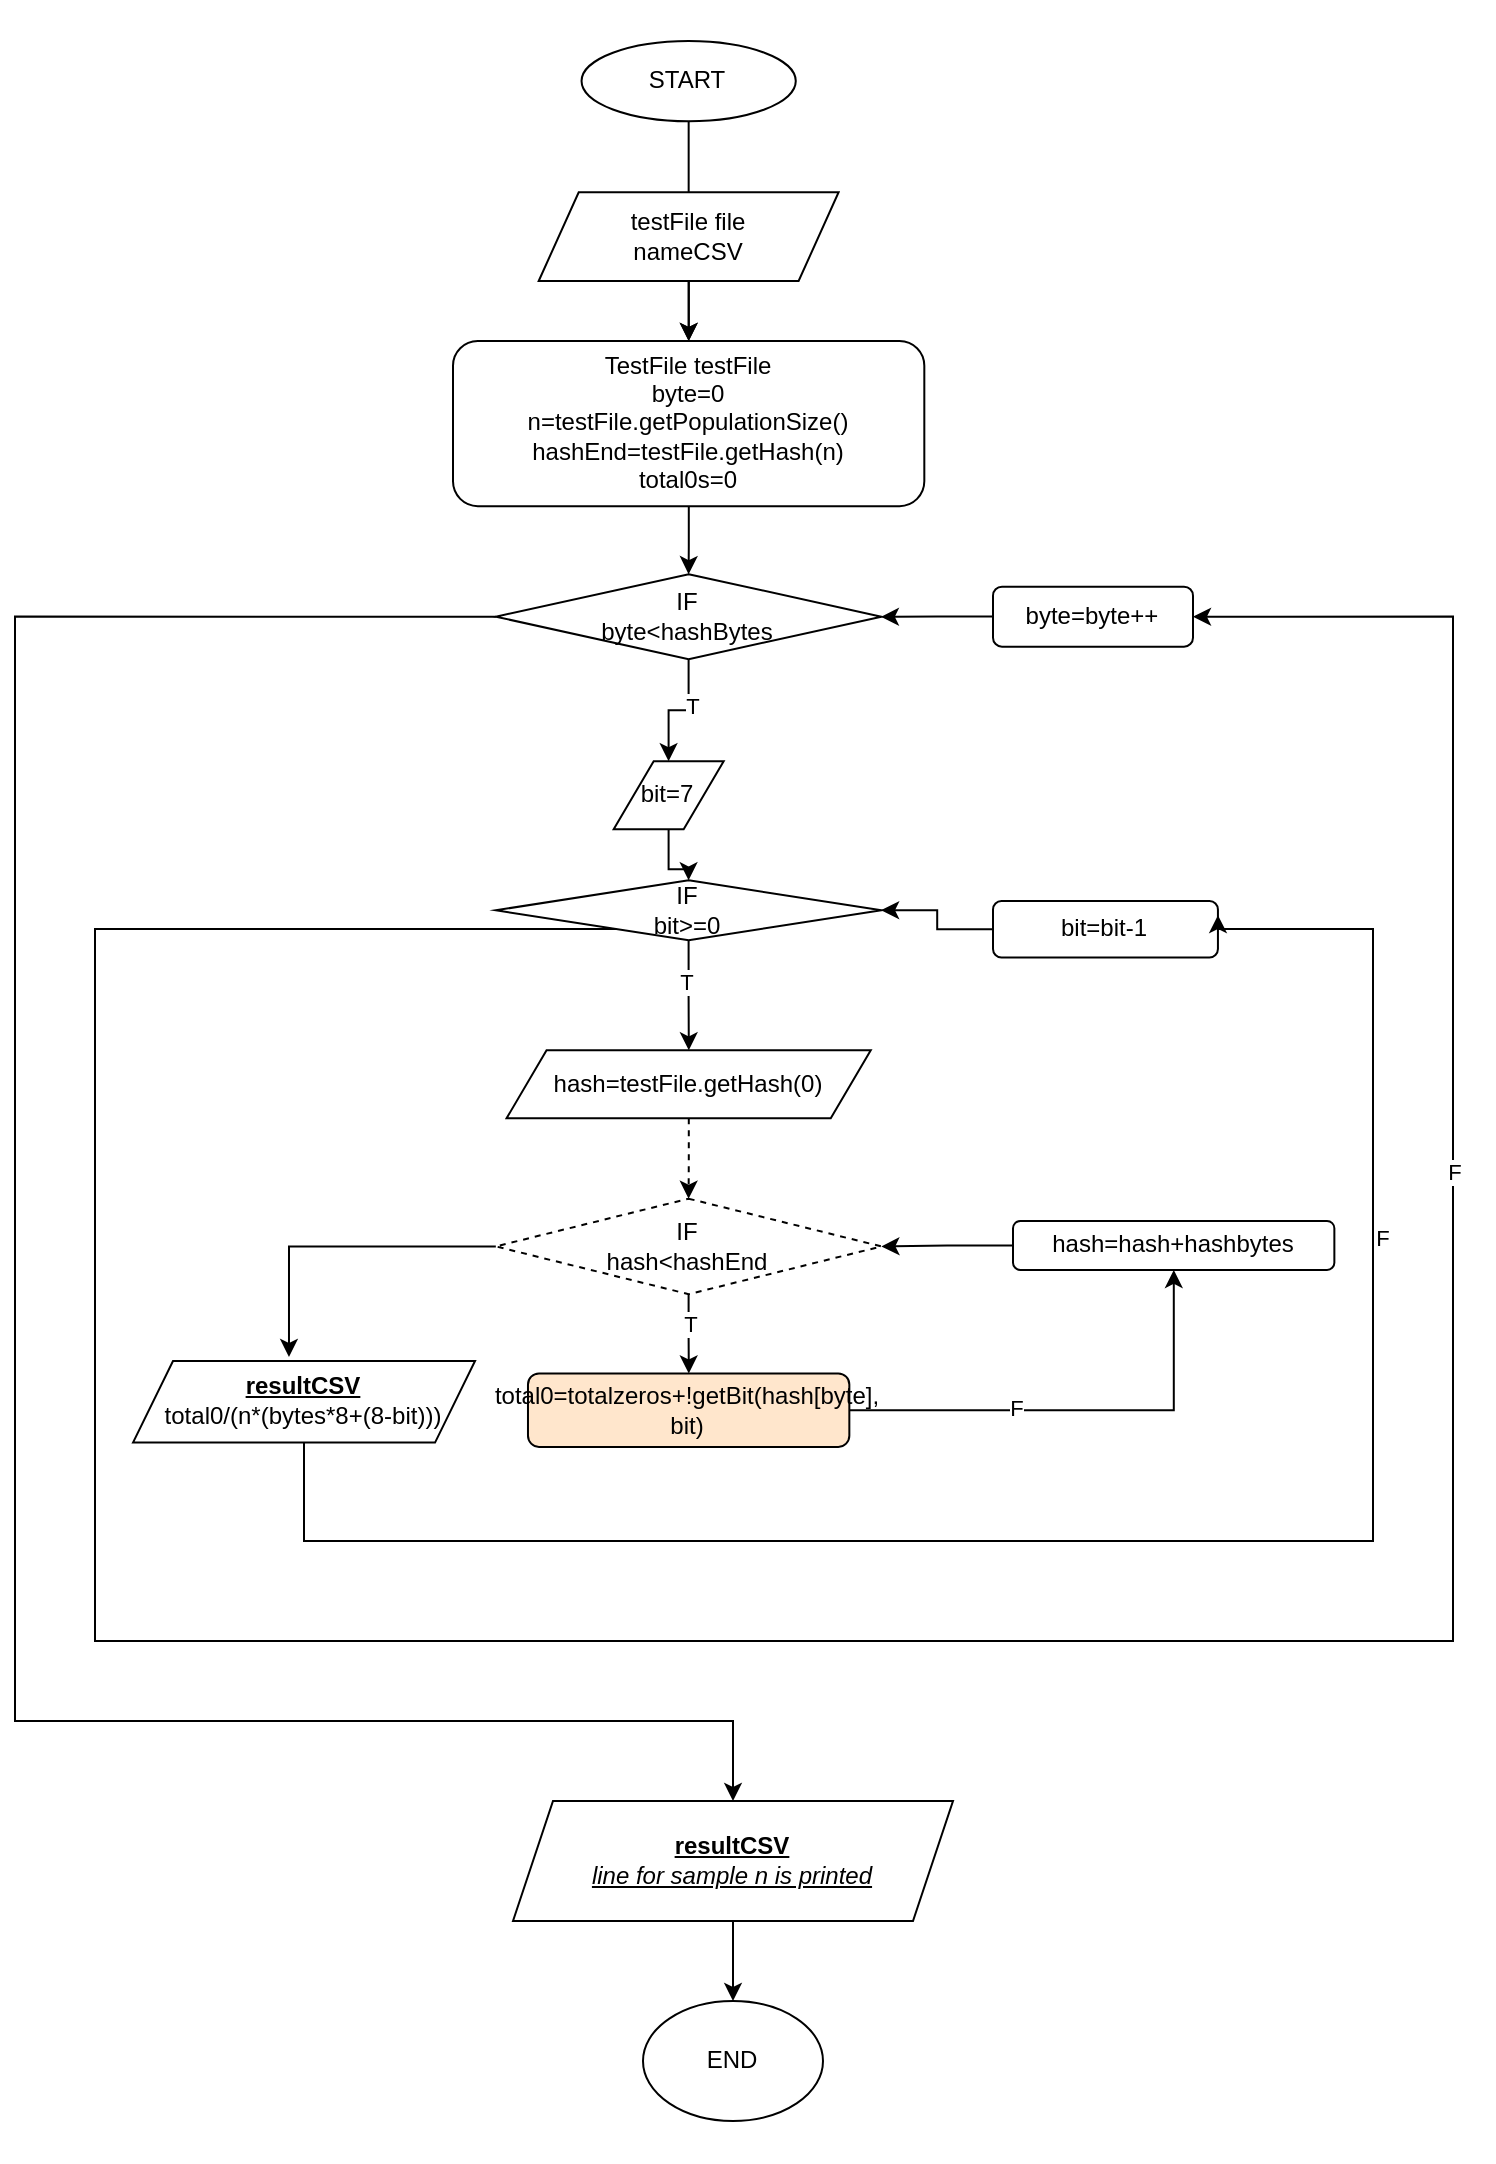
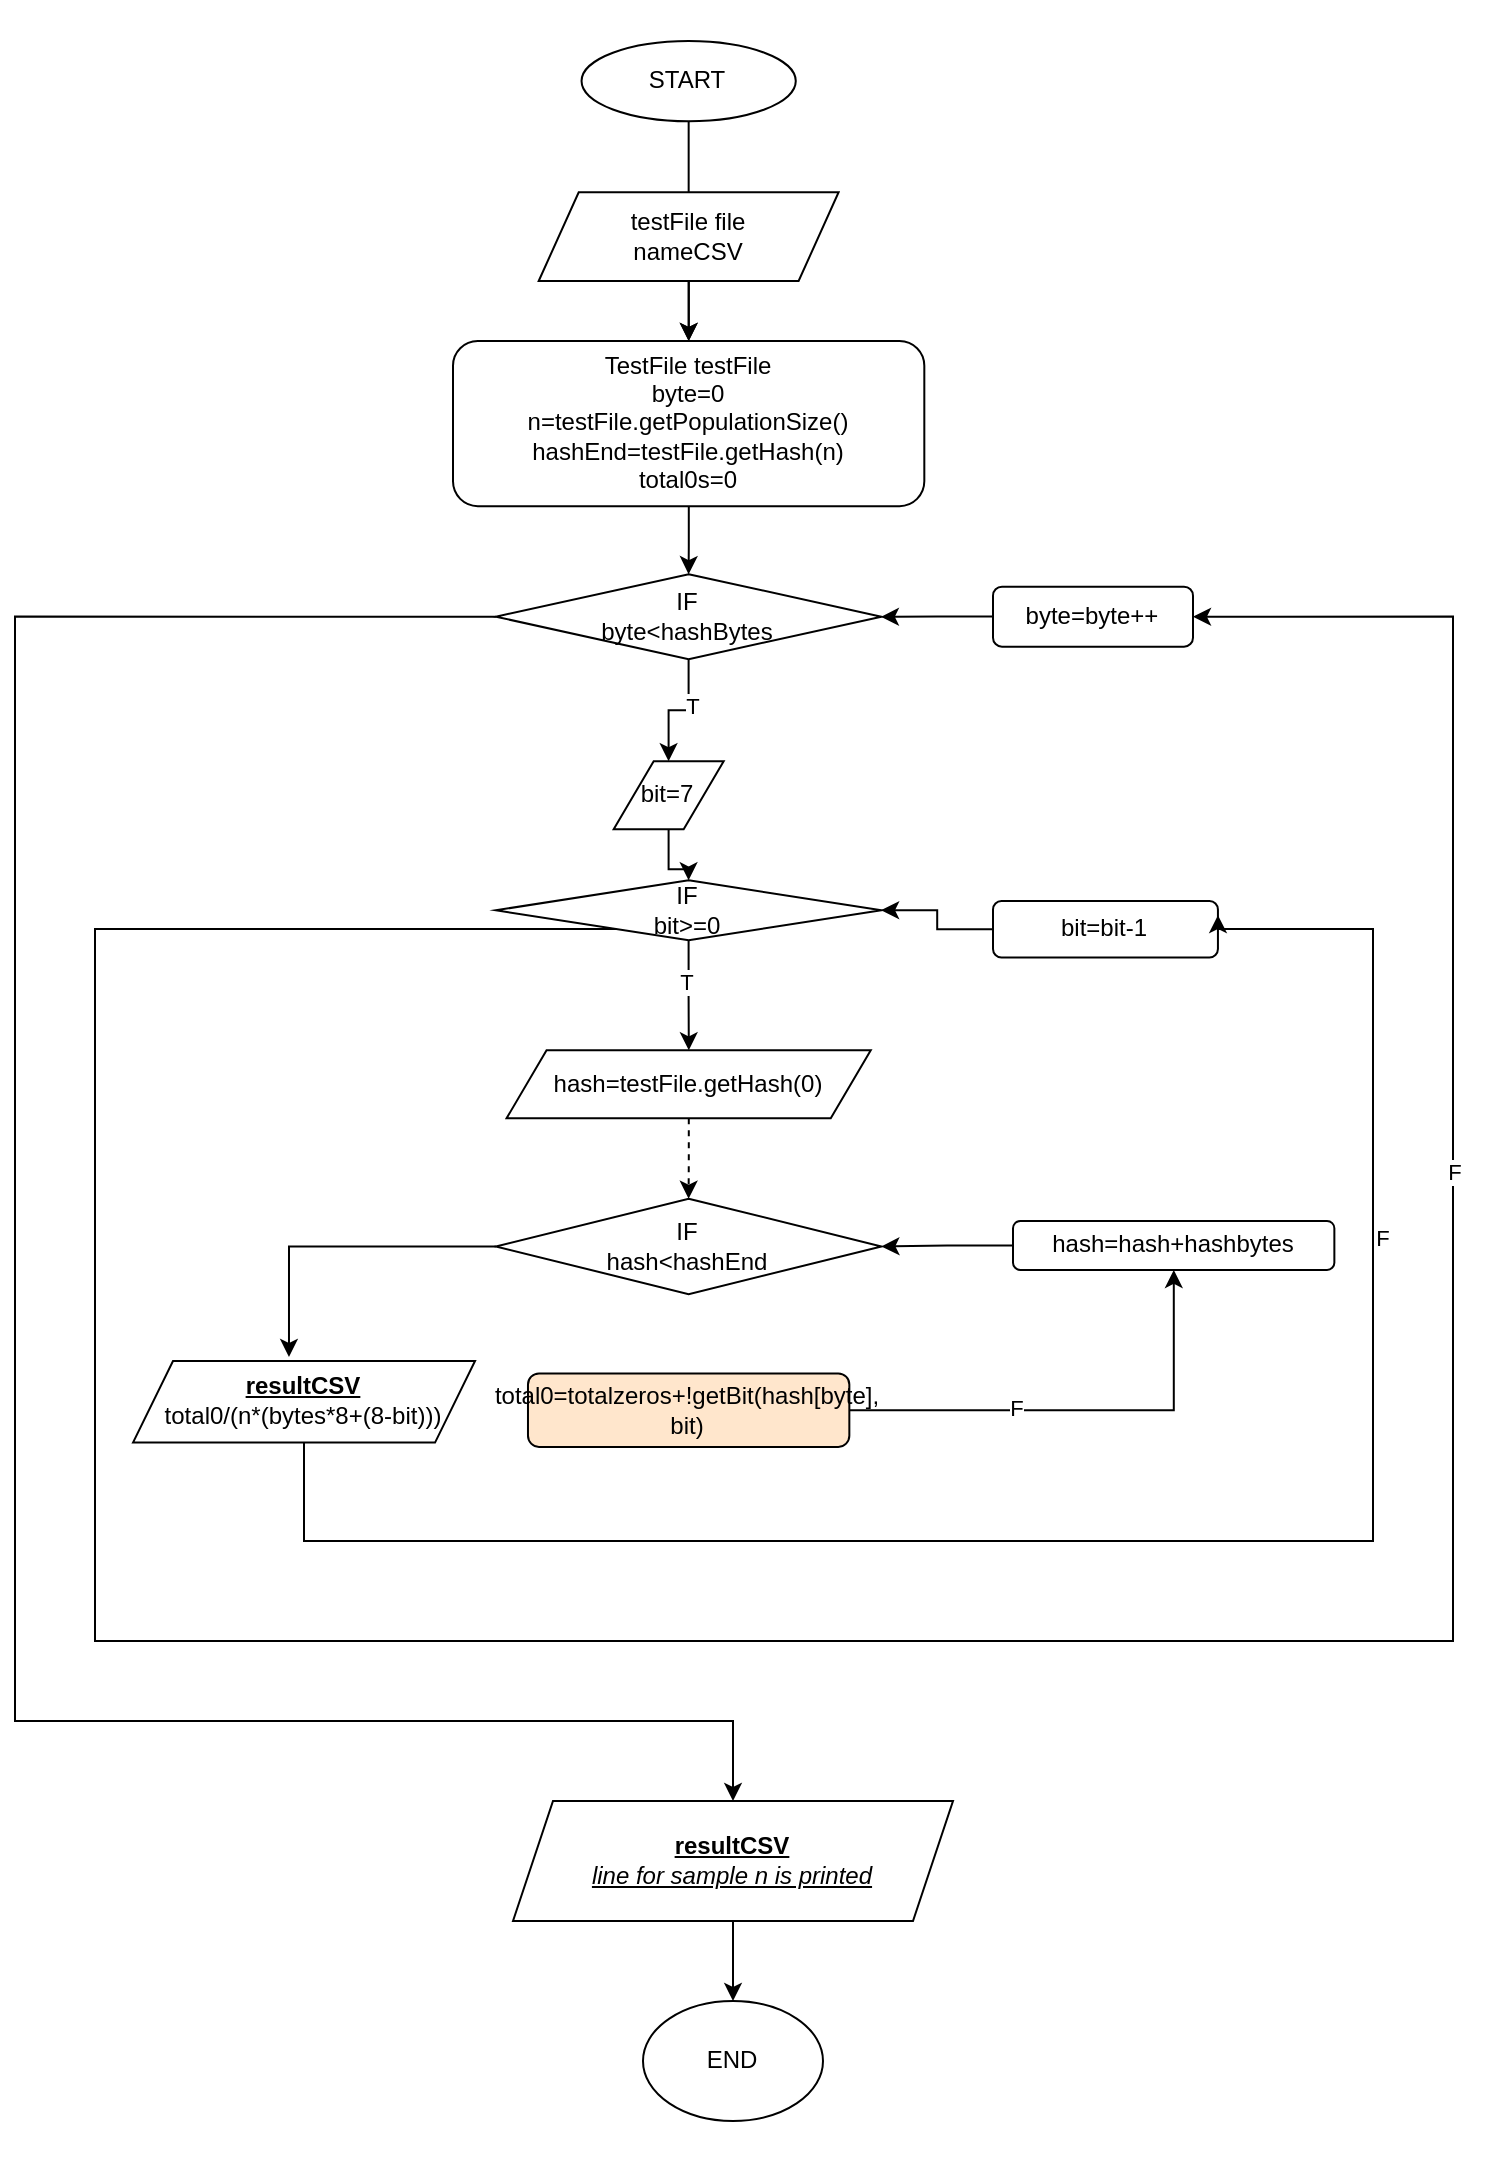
(689, 1246) -> (689, 1246)
(689, 1327) -> none
